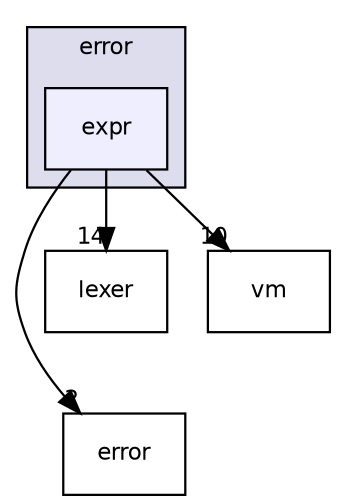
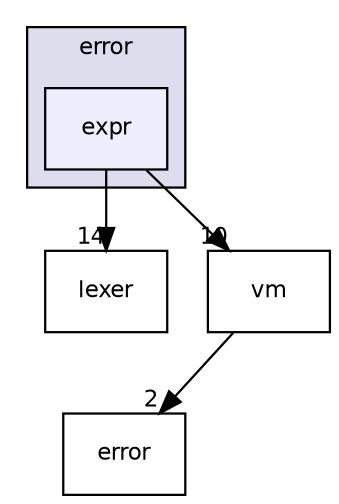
(17, 283) -> (204, 365)
